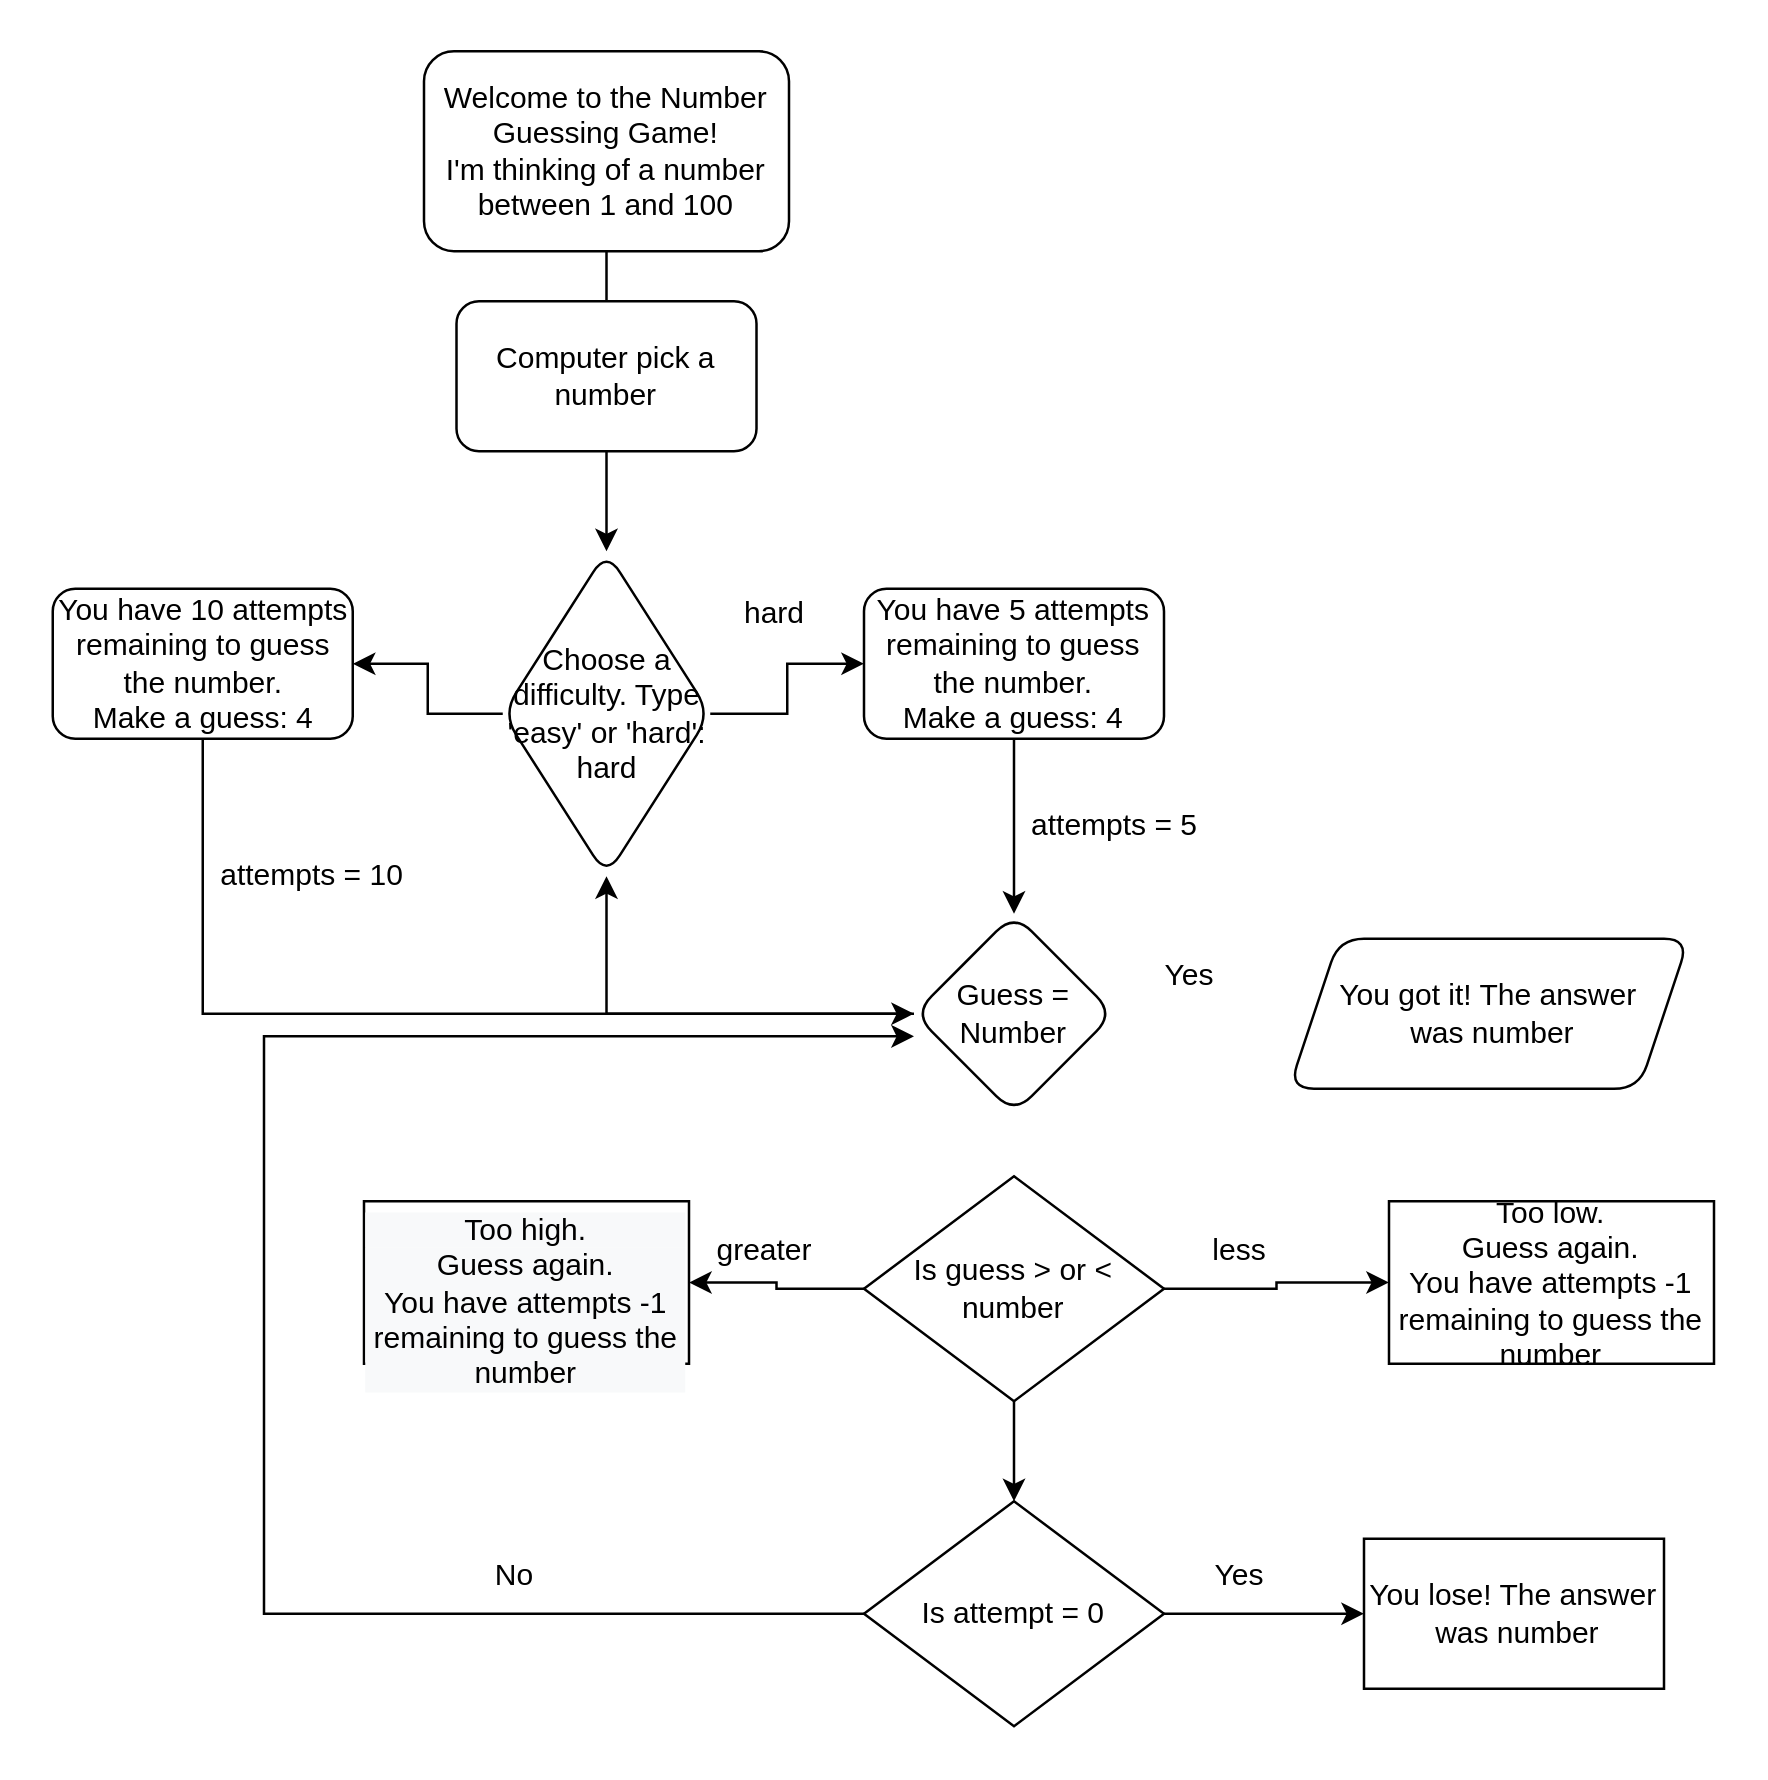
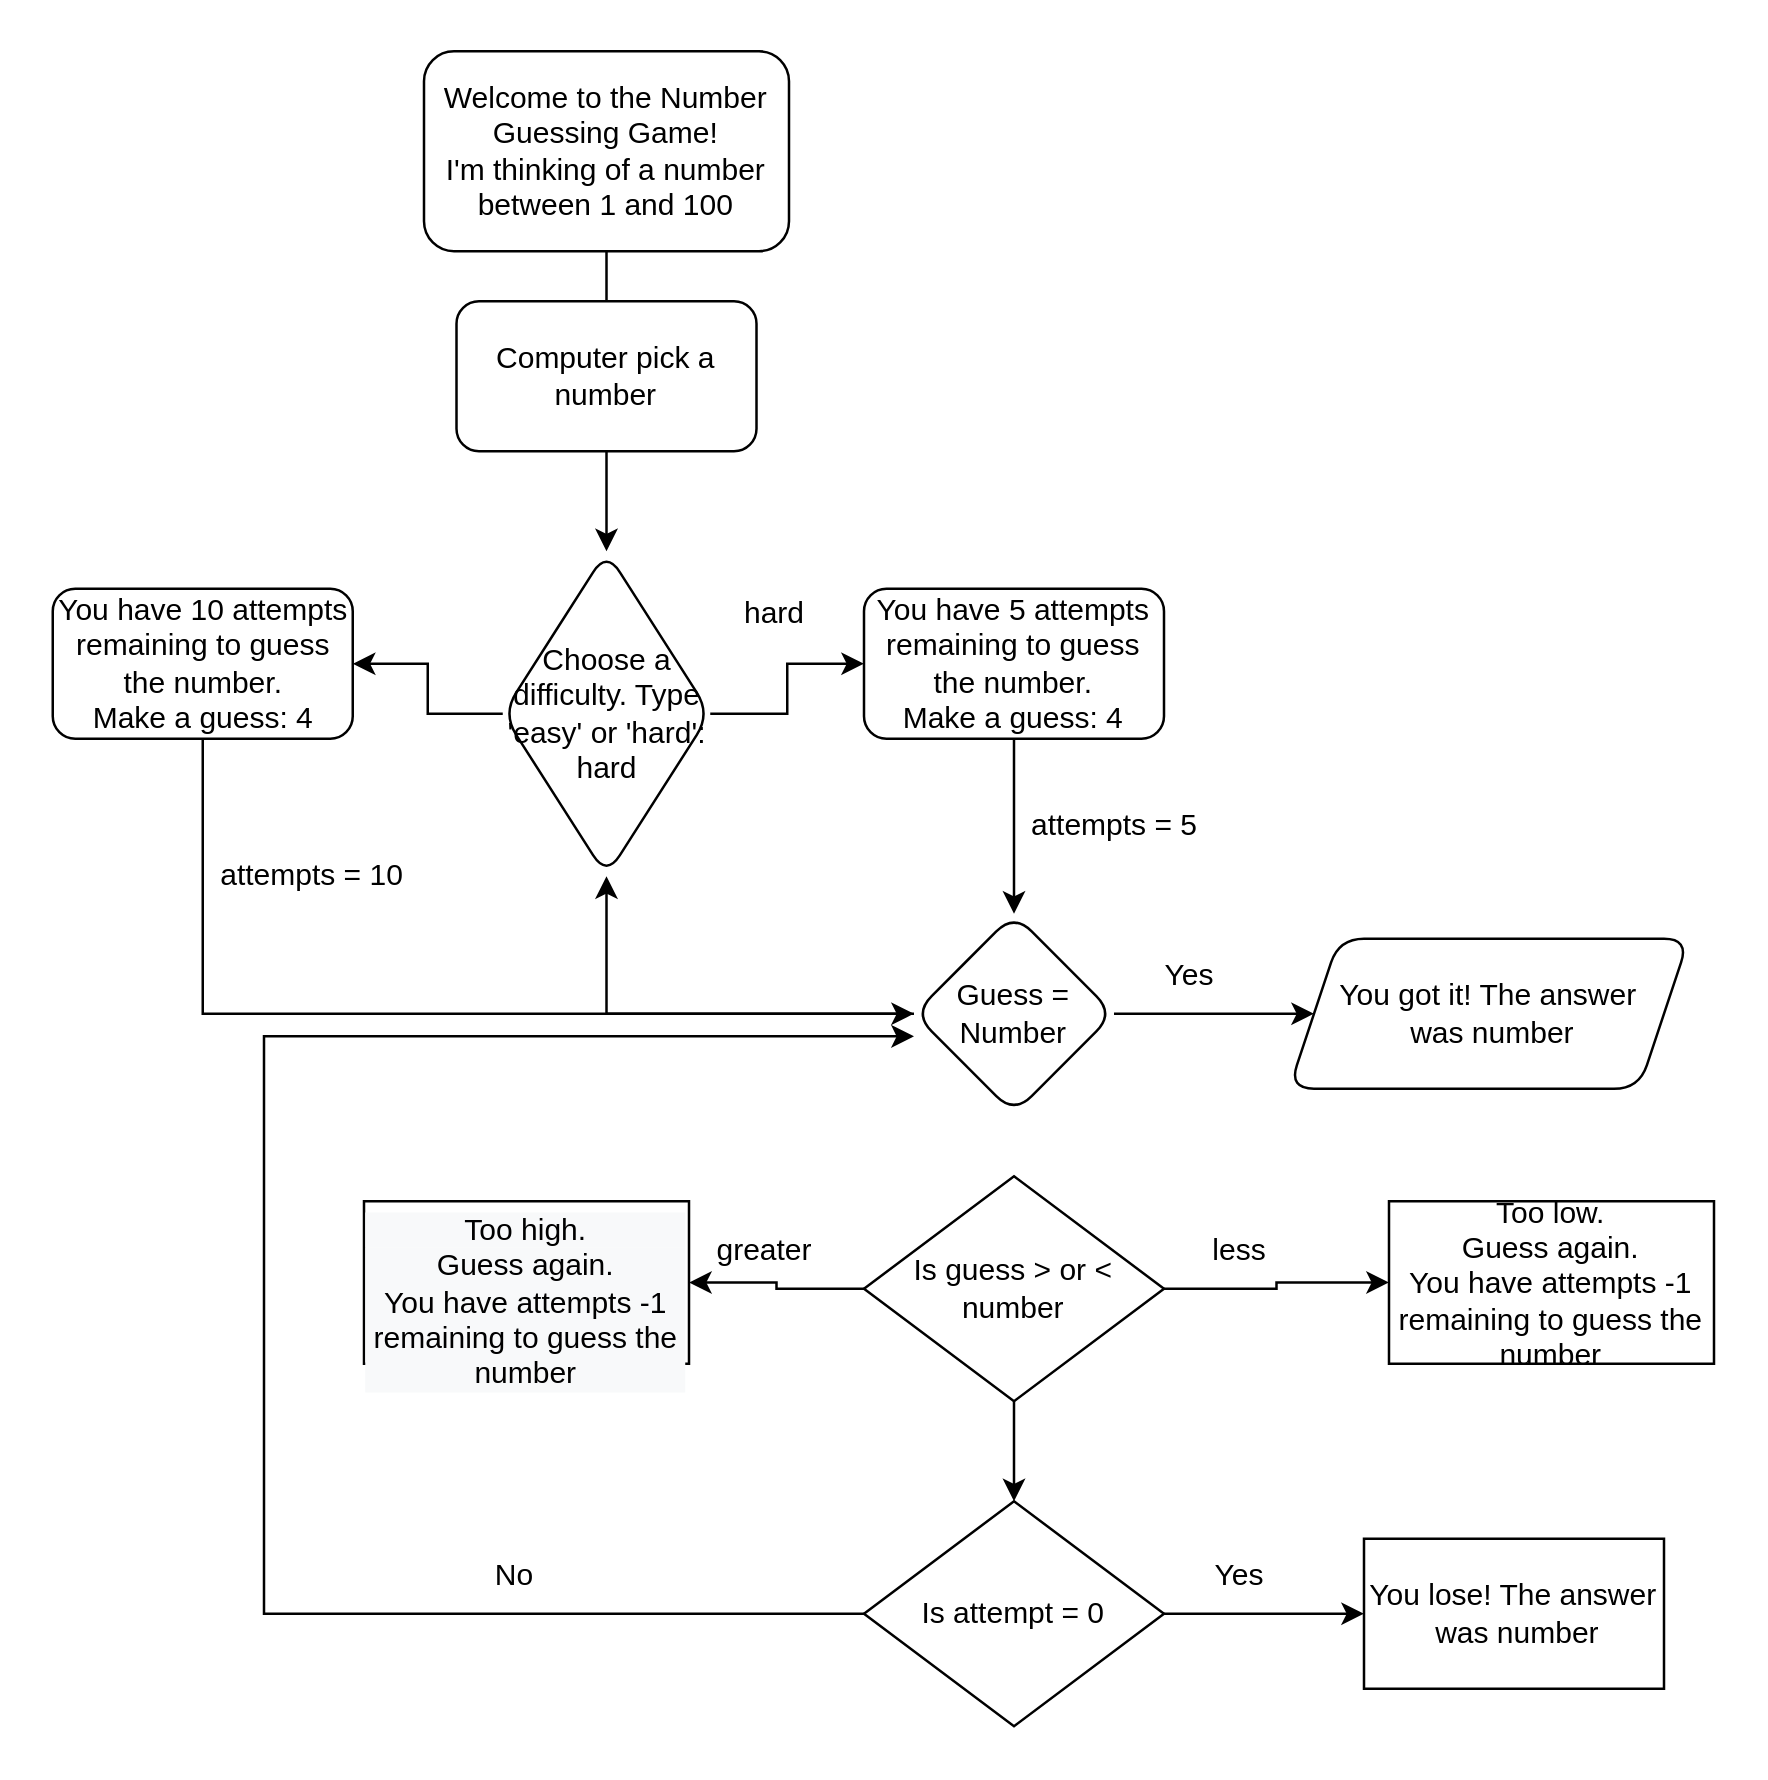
none -> (1206, 1014)
